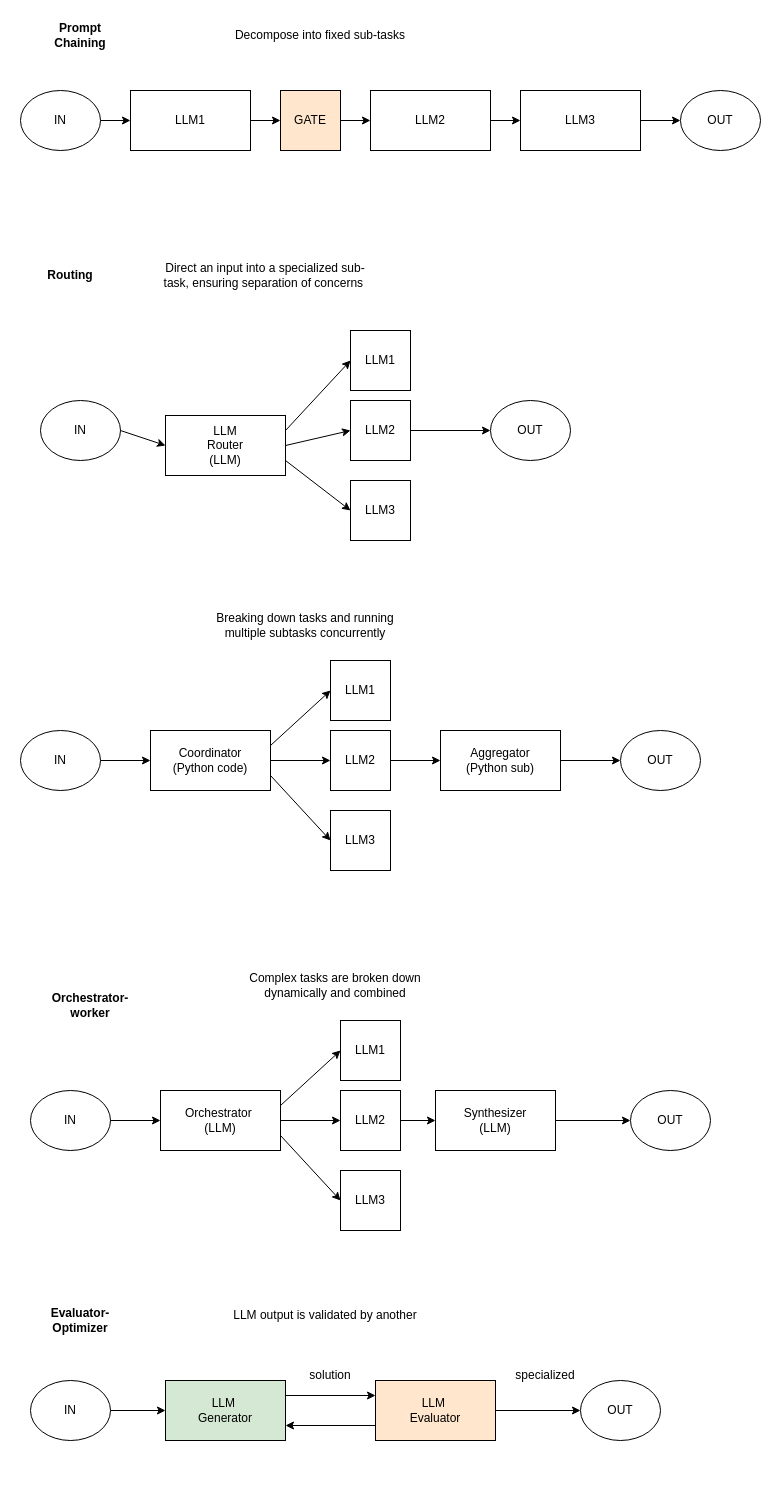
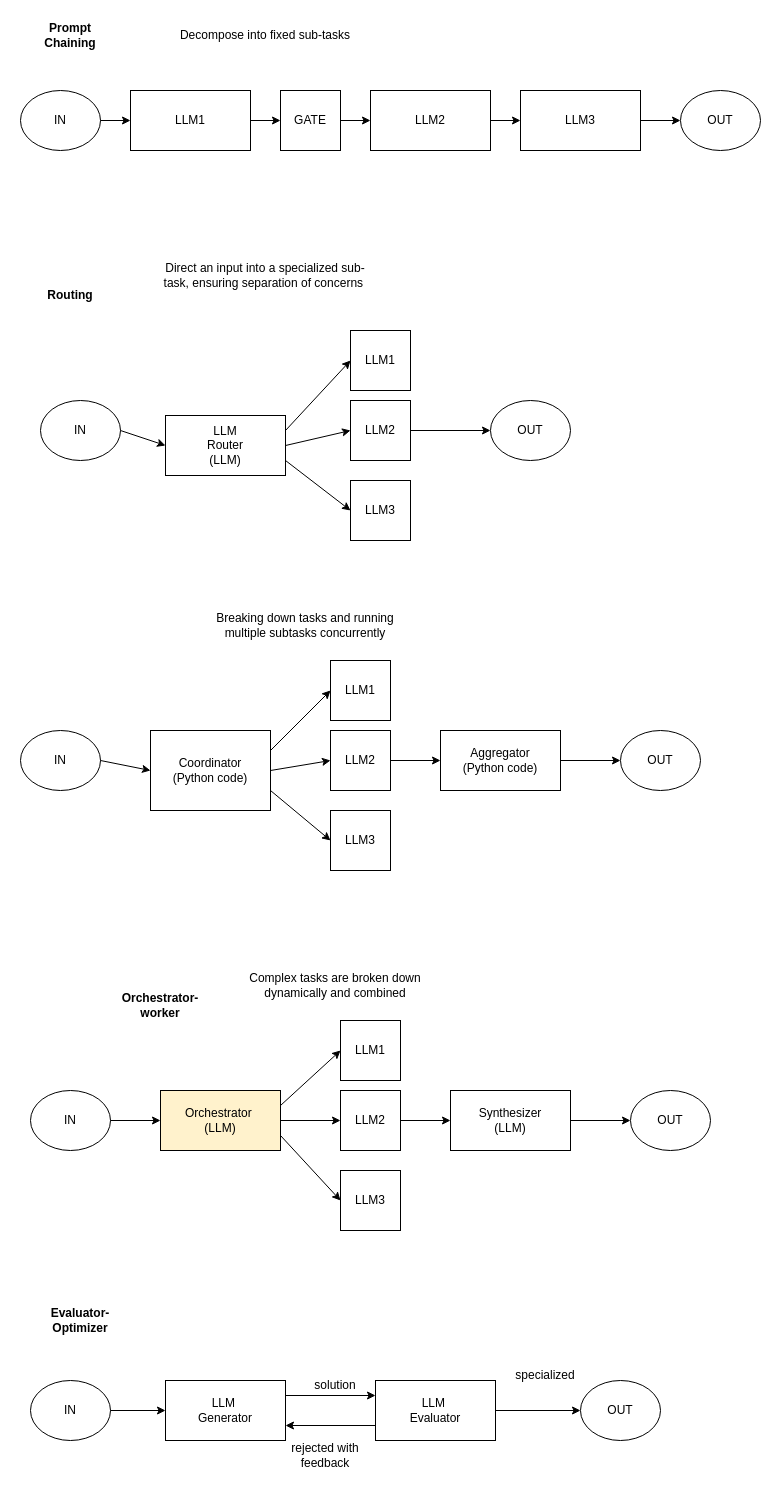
(81, 36) -> (71, 36)
(321, 36) -> (266, 36)
(311, 121) -> (311, 121)
(71, 276) -> (71, 296)
(211, 761) -> (211, 771)
(501, 761) -> (501, 761)
(91, 1006) -> (161, 1006)
(221, 1121) -> (221, 1121)
(496, 1121) -> (511, 1121)
(326, 1316) -> none
(331, 1376) -> (336, 1386)
(226, 1411) -> (226, 1411)
(436, 1411) -> (436, 1411)
none -> (326, 1456)
